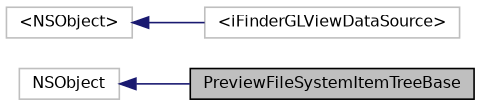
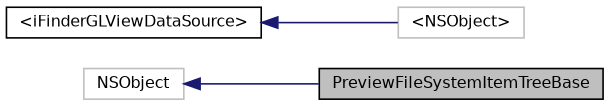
(177, 23) -> (338, 23)
(332, 23) -> (134, 23)
